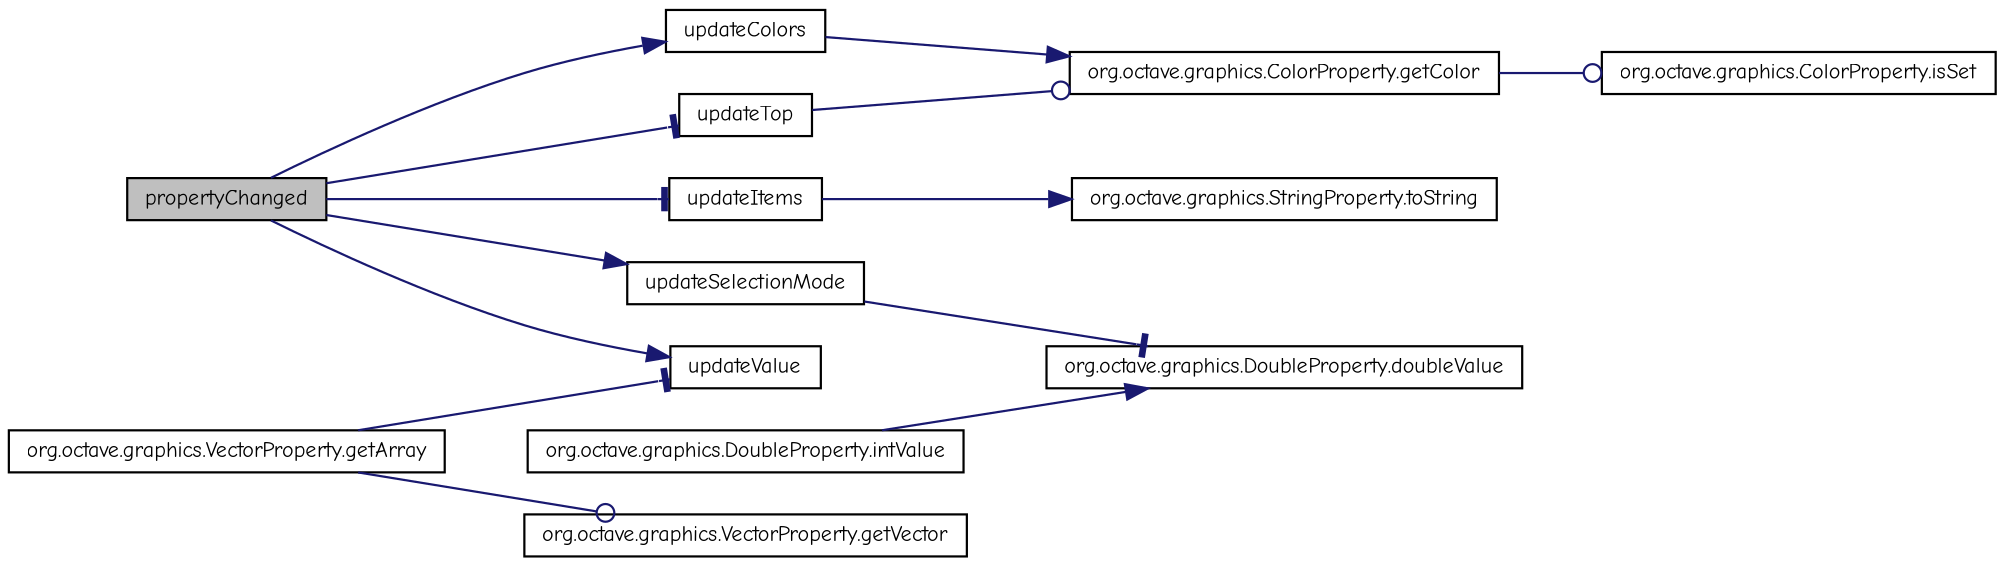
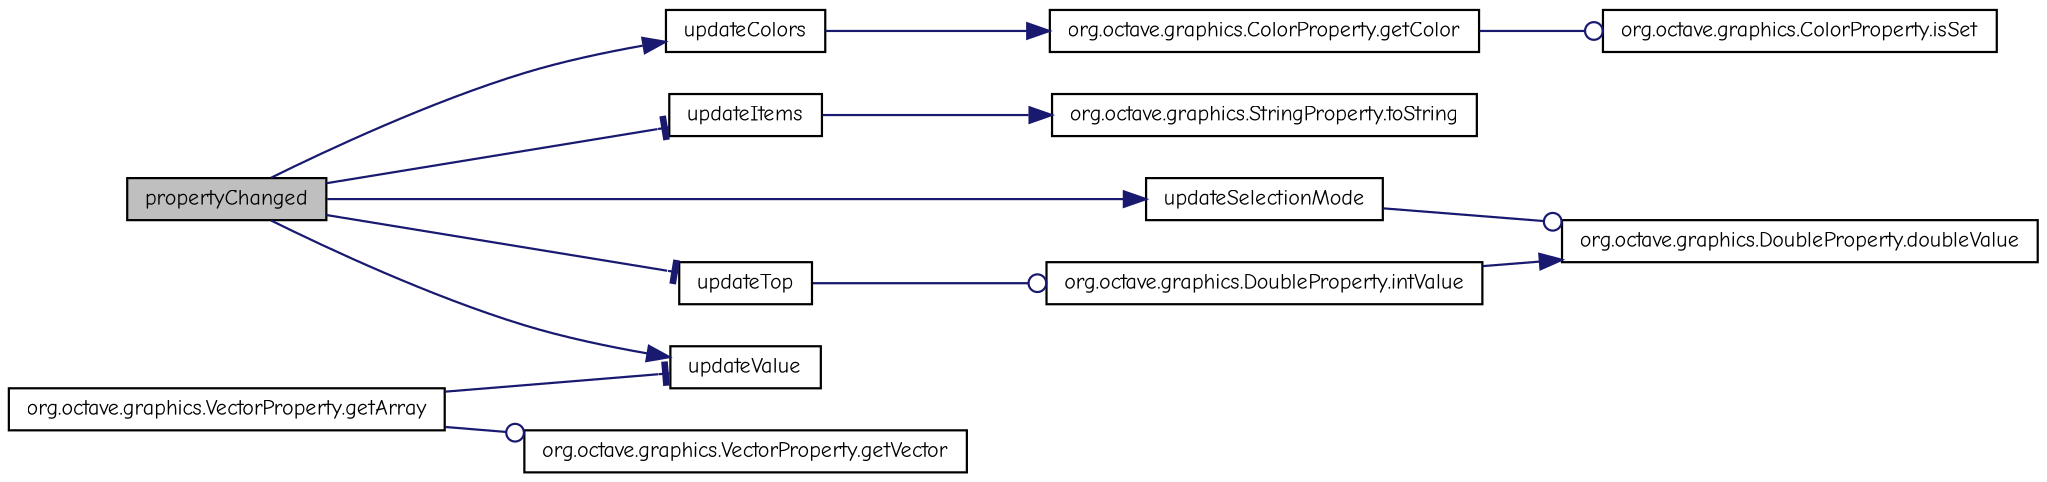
(932, 101) -> (921, 283)
(1000, 323) -> (1463, 215)
